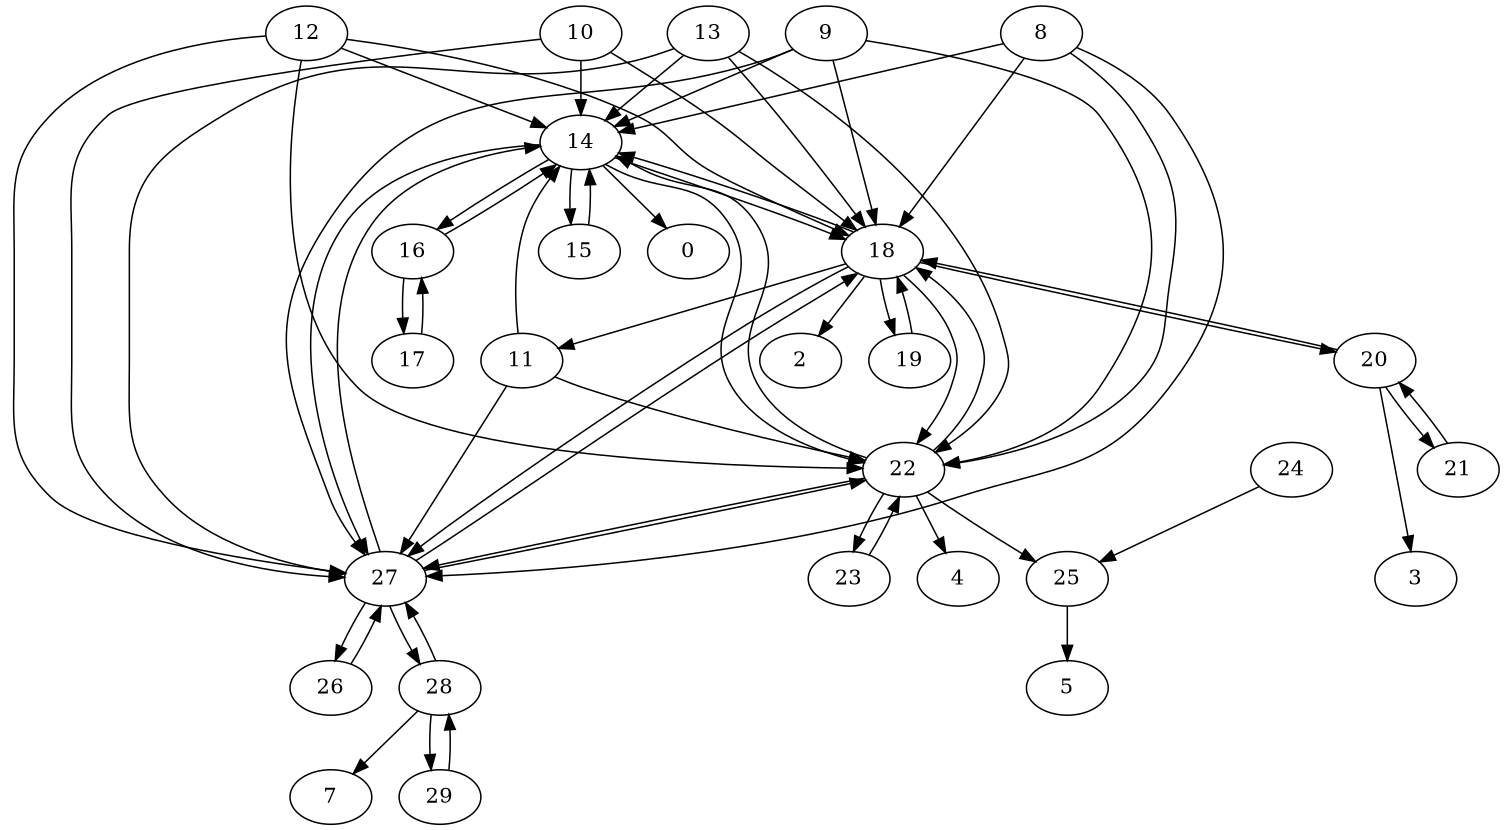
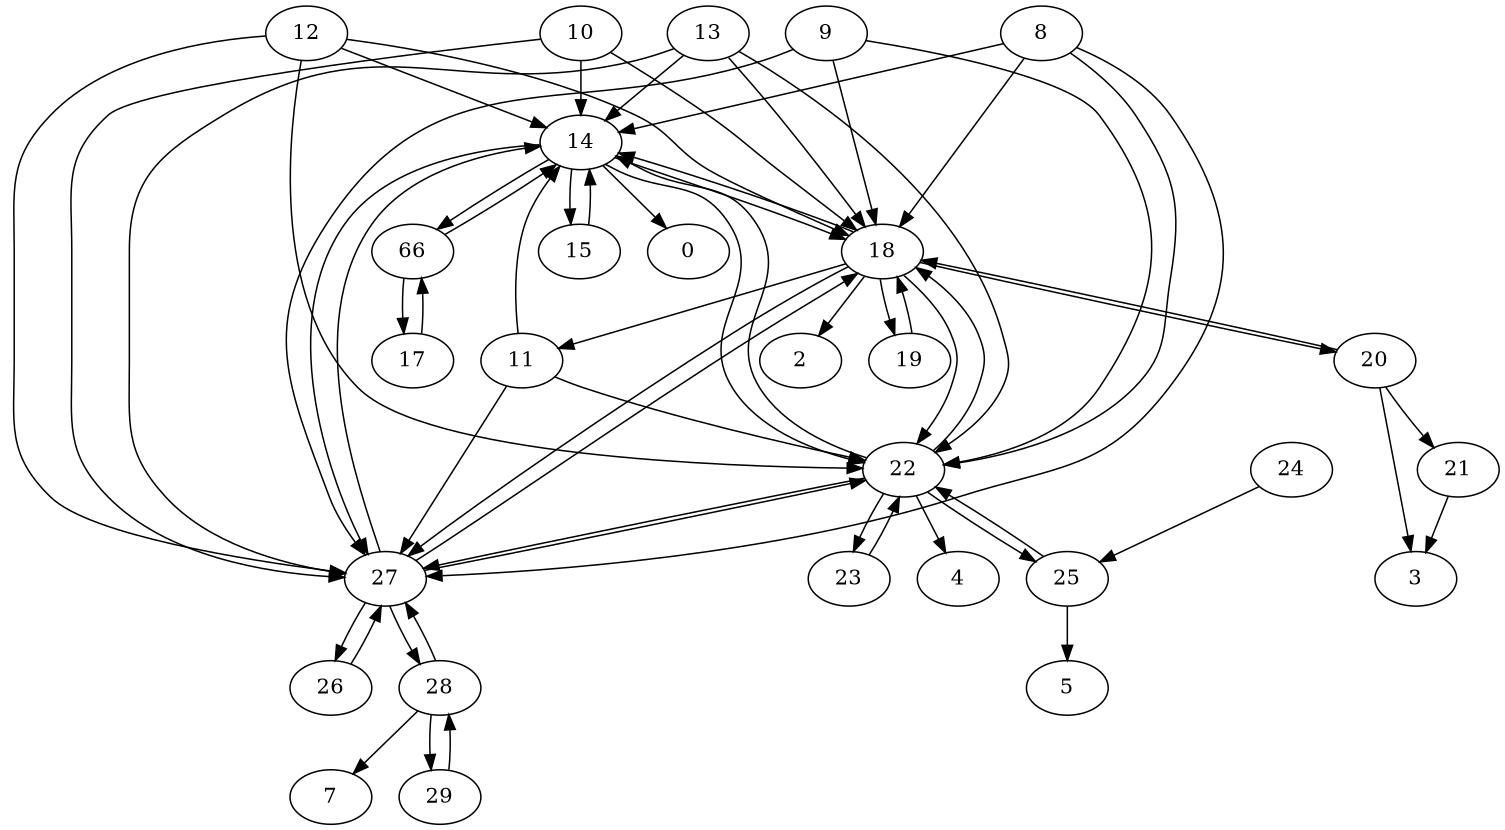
(711, 85) -> none
(413, 252) -> (413, 252)
(1429, 418) -> (1440, 517)
none -> (997, 525)
